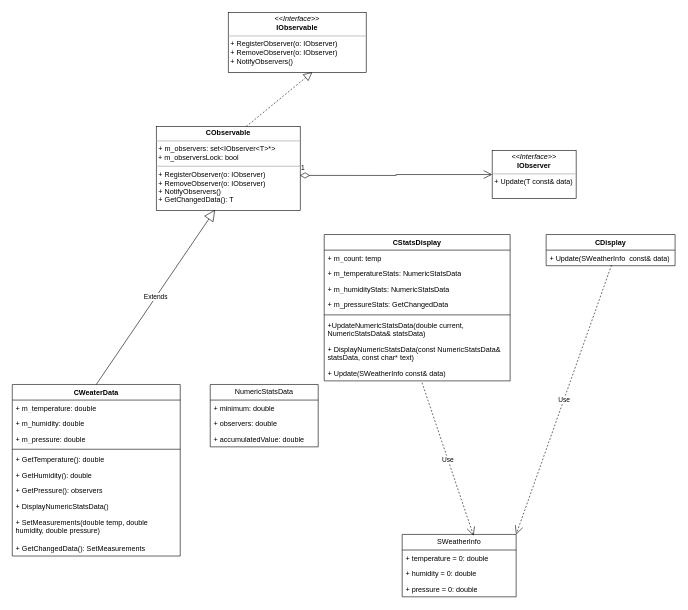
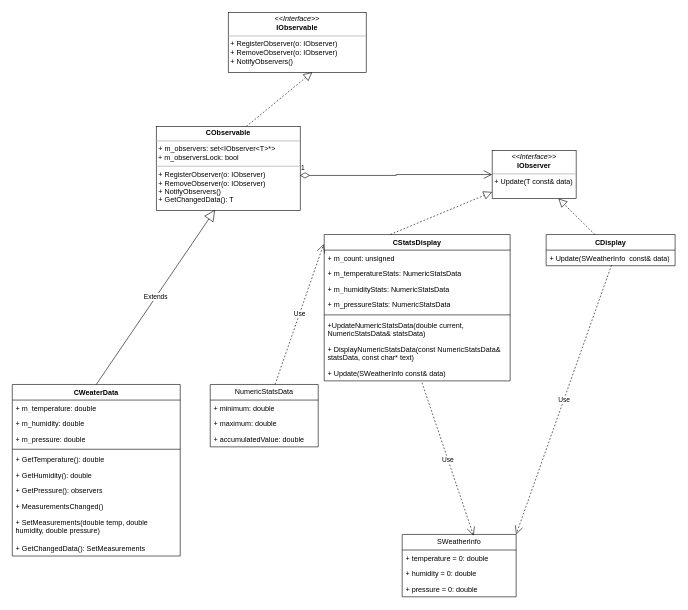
none -> (438, 214)
none -> (579, 219)
(355, 258) -> (362, 258)
none -> (307, 293)
(392, 305) -> (395, 305)
(248, 424) -> (243, 424)
(67, 507) -> (61, 507)
